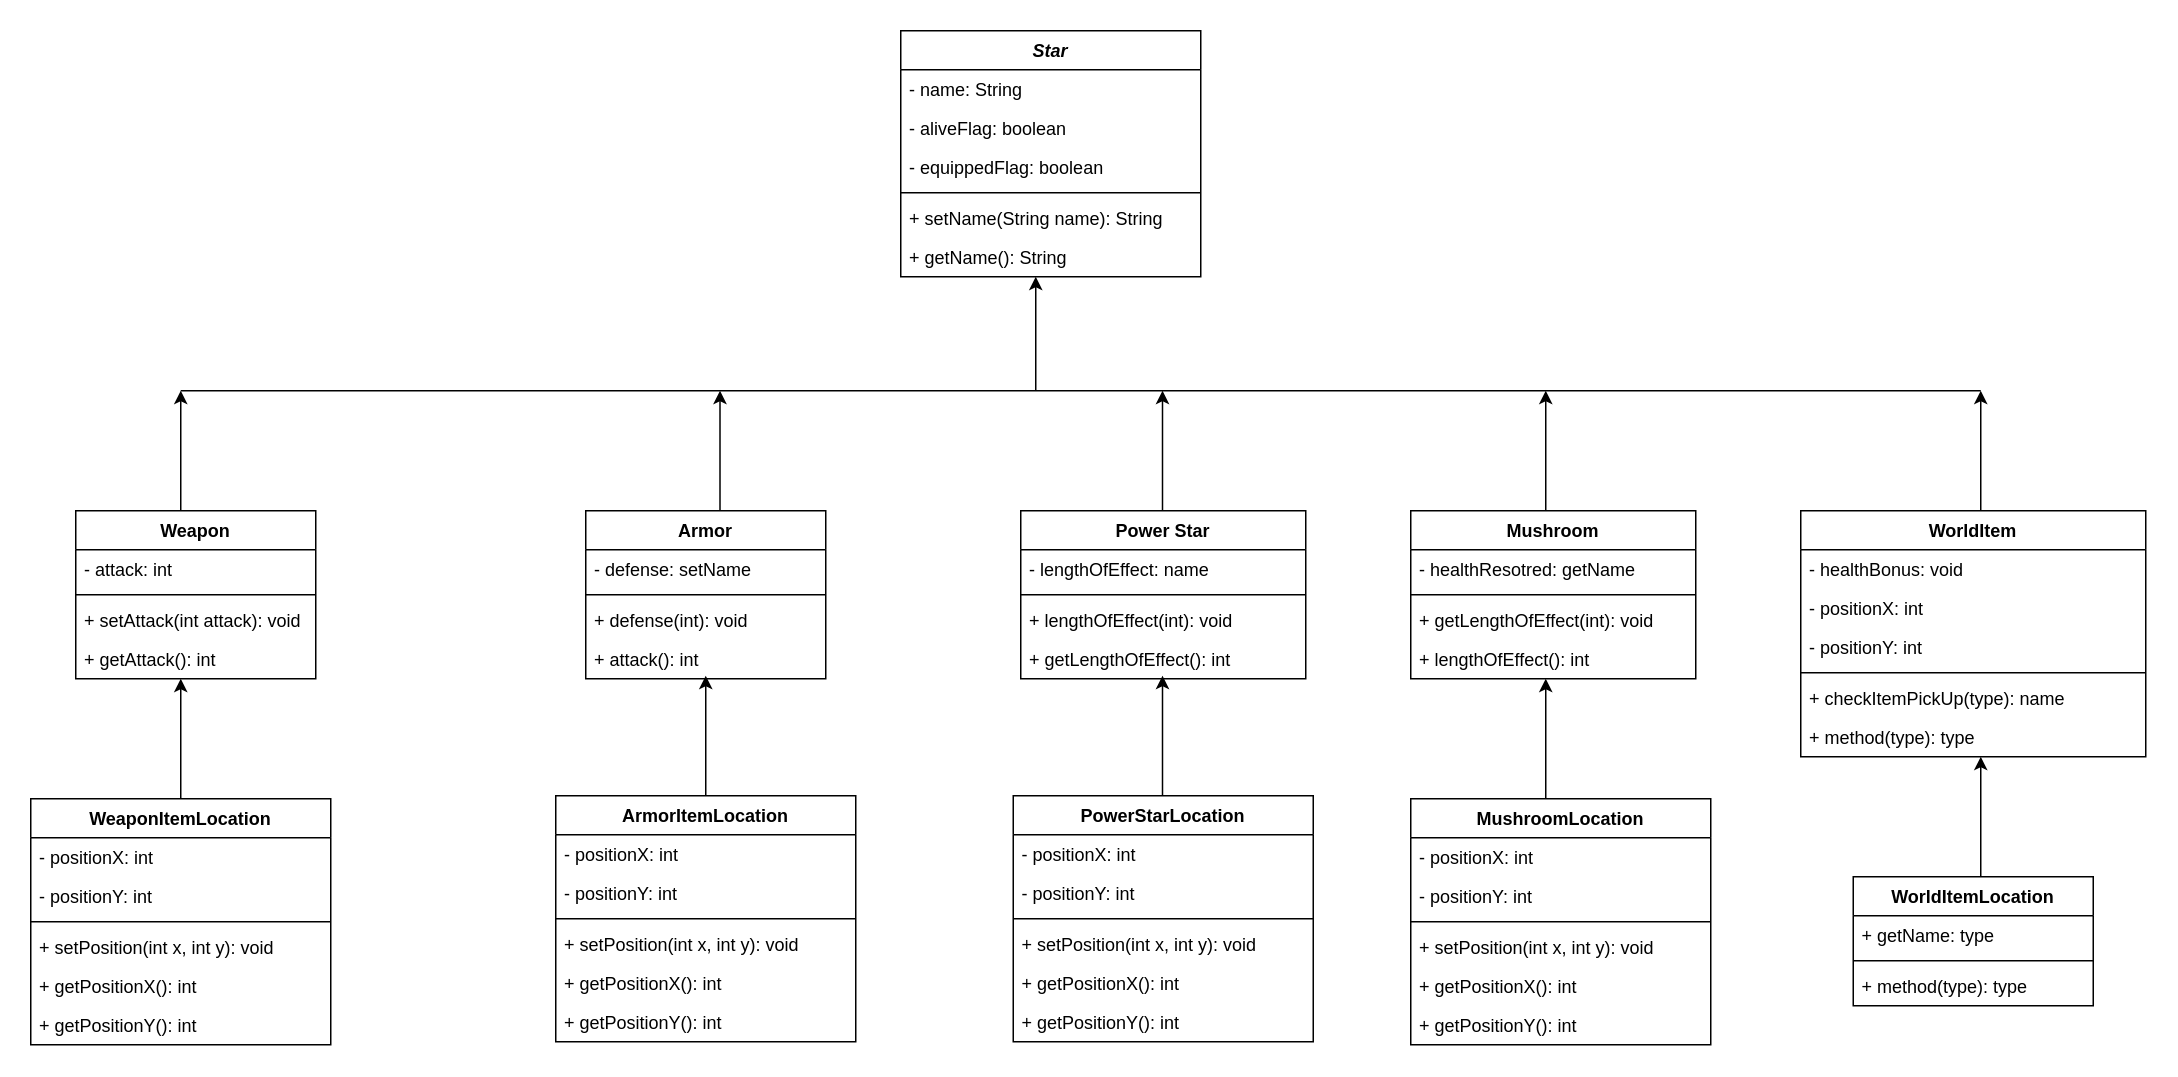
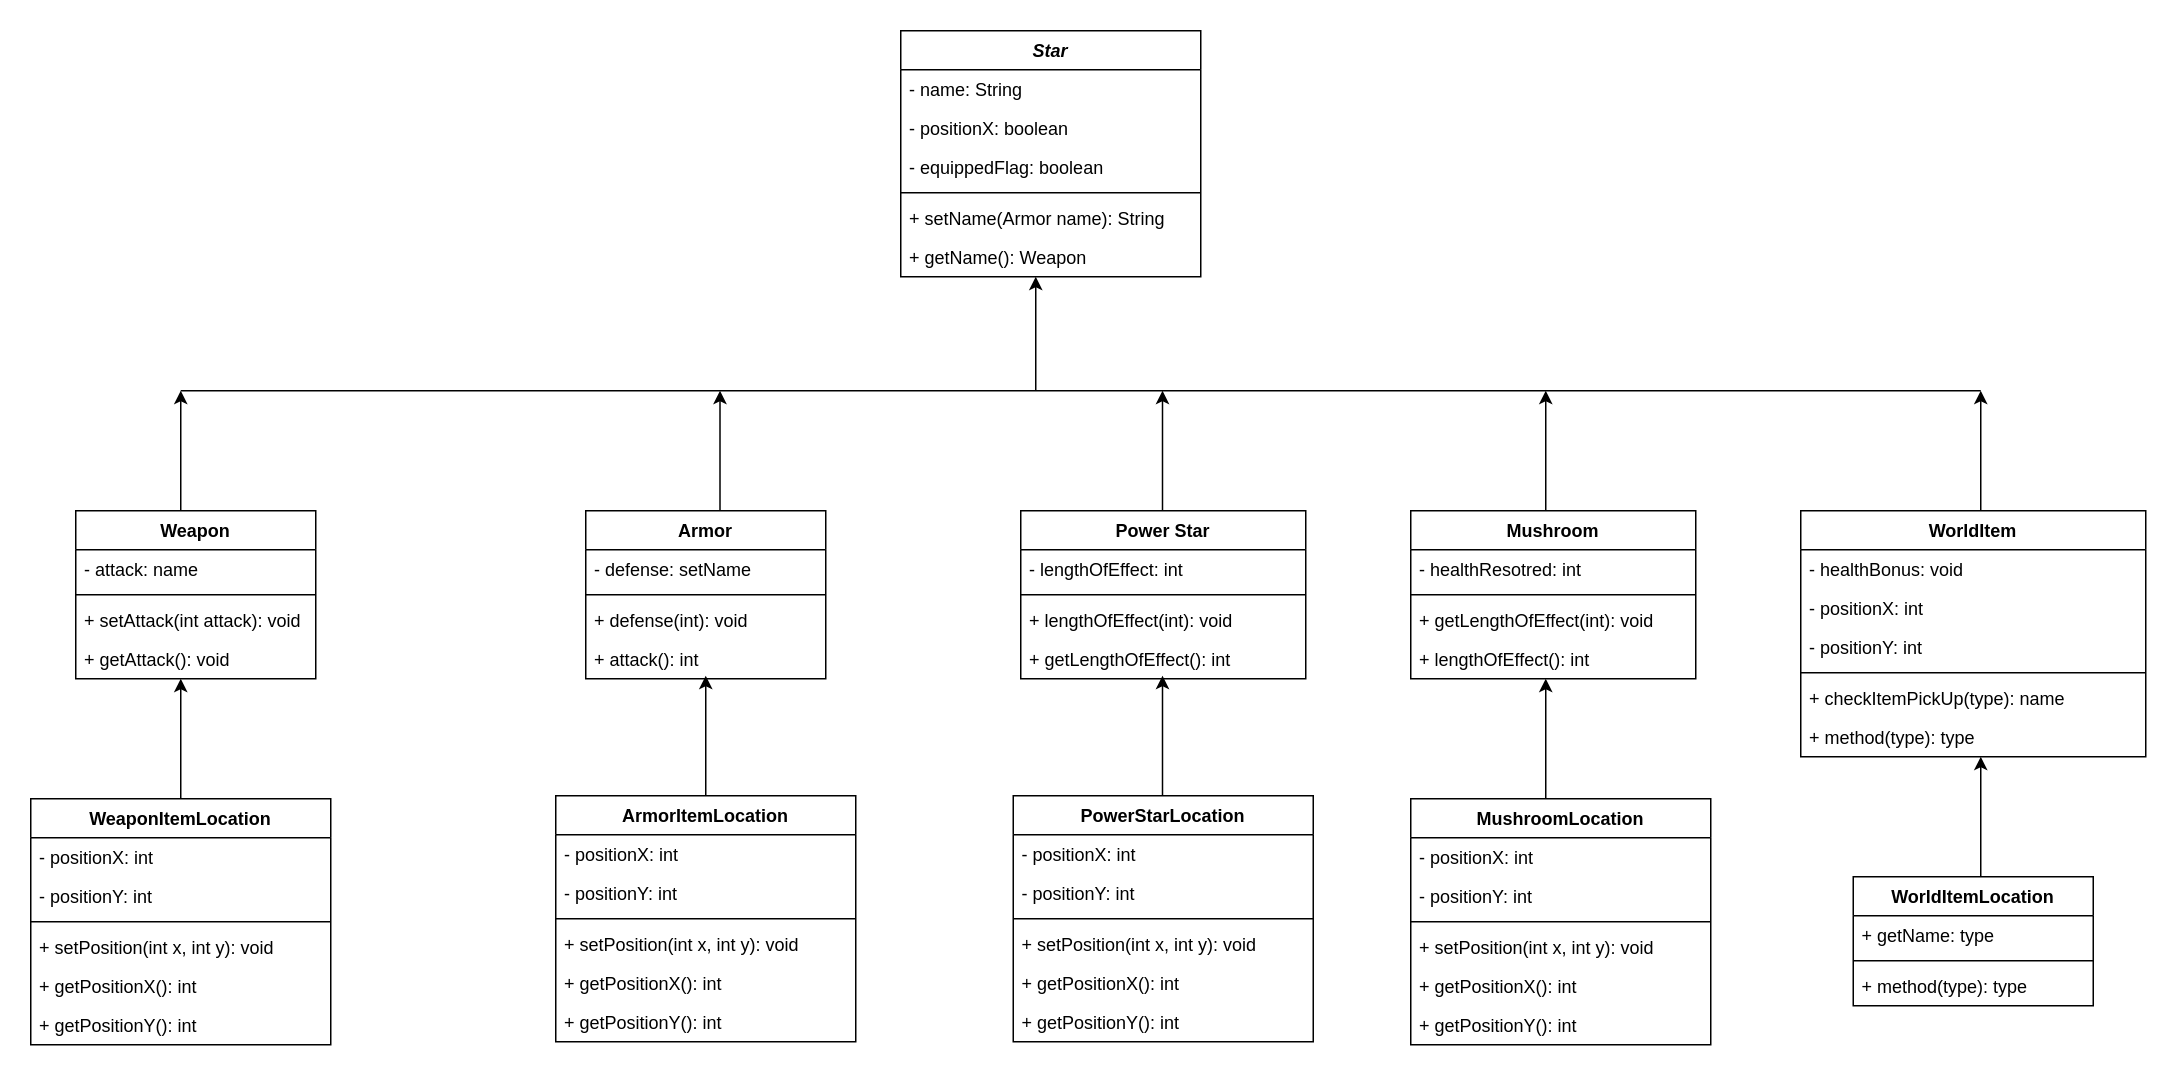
(993, 129) -> (996, 129)
(1046, 219) -> (1043, 219)
(995, 258) -> (998, 258)
(140, 570) -> (148, 570)
(1131, 570) -> (1123, 570)
(1536, 570) -> (1513, 570)
(165, 660) -> (170, 660)
